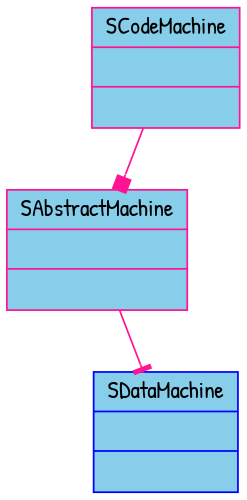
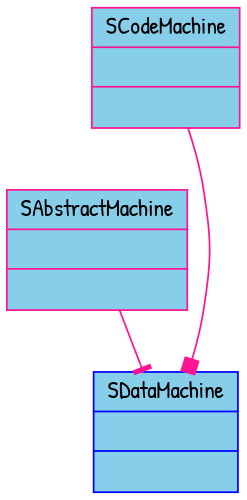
(135, 151) -> (209, 241)
